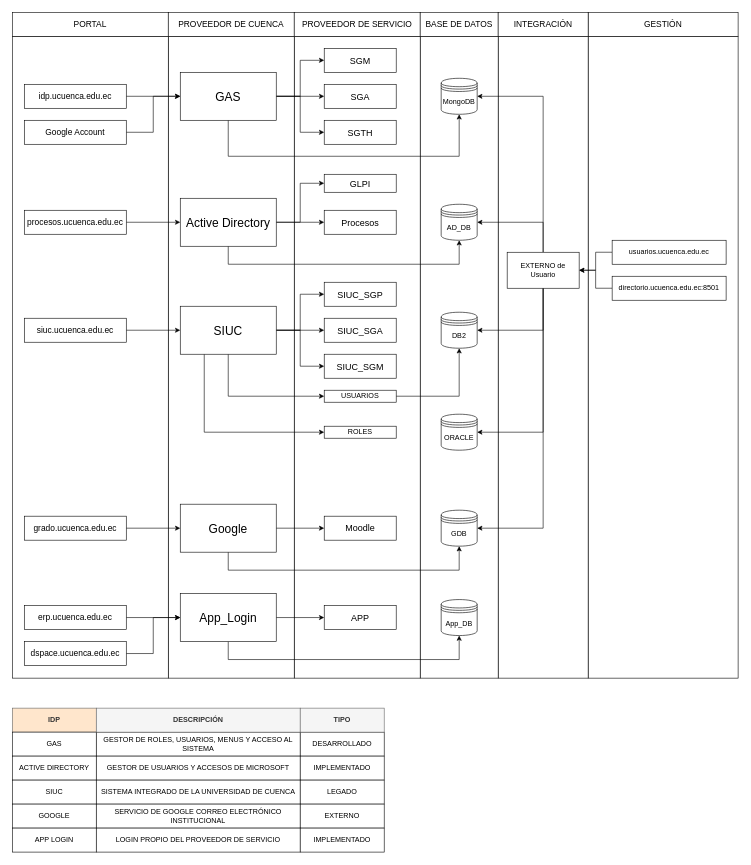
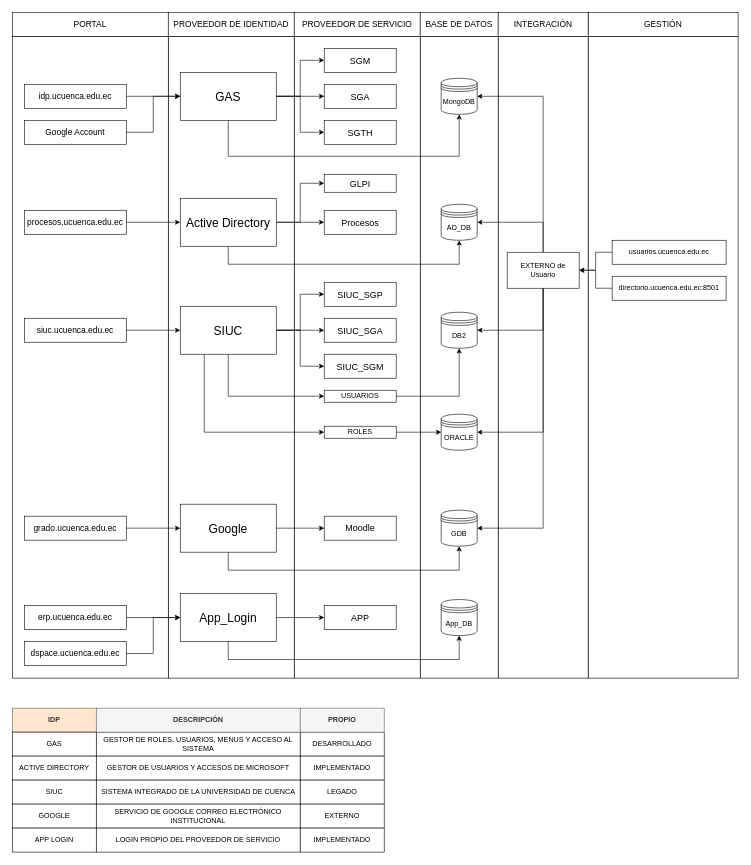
(231, 24) -> (231, 24)
none -> (435, 432)
(342, 720) -> (342, 720)
